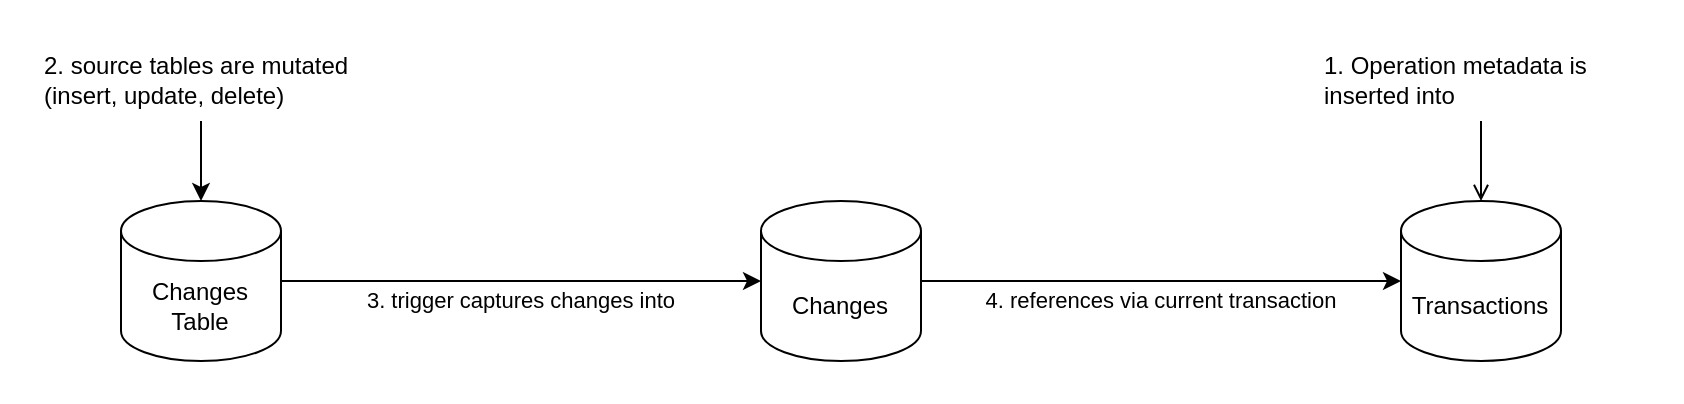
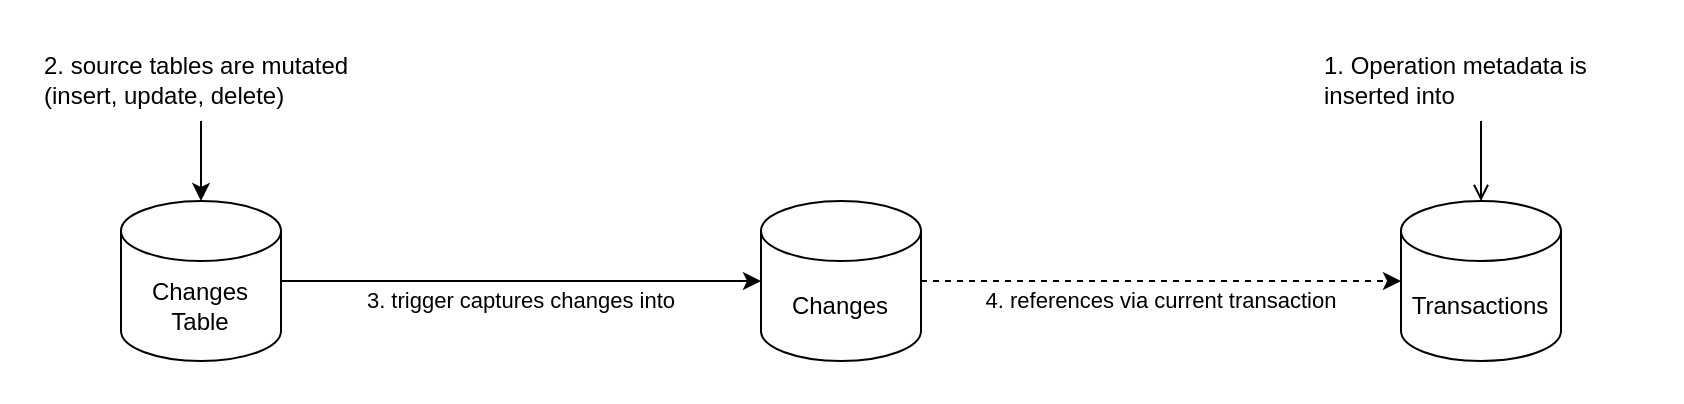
(1156, 281) -> (1156, 281)
